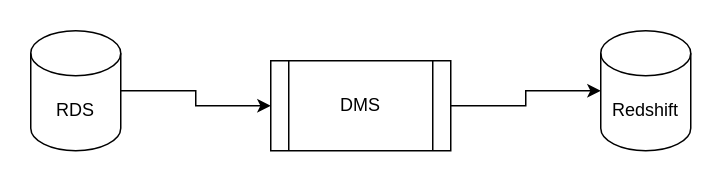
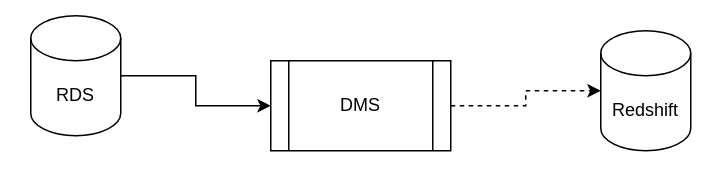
(76, 91) -> (76, 76)
(526, 103) -> (526, 103)
